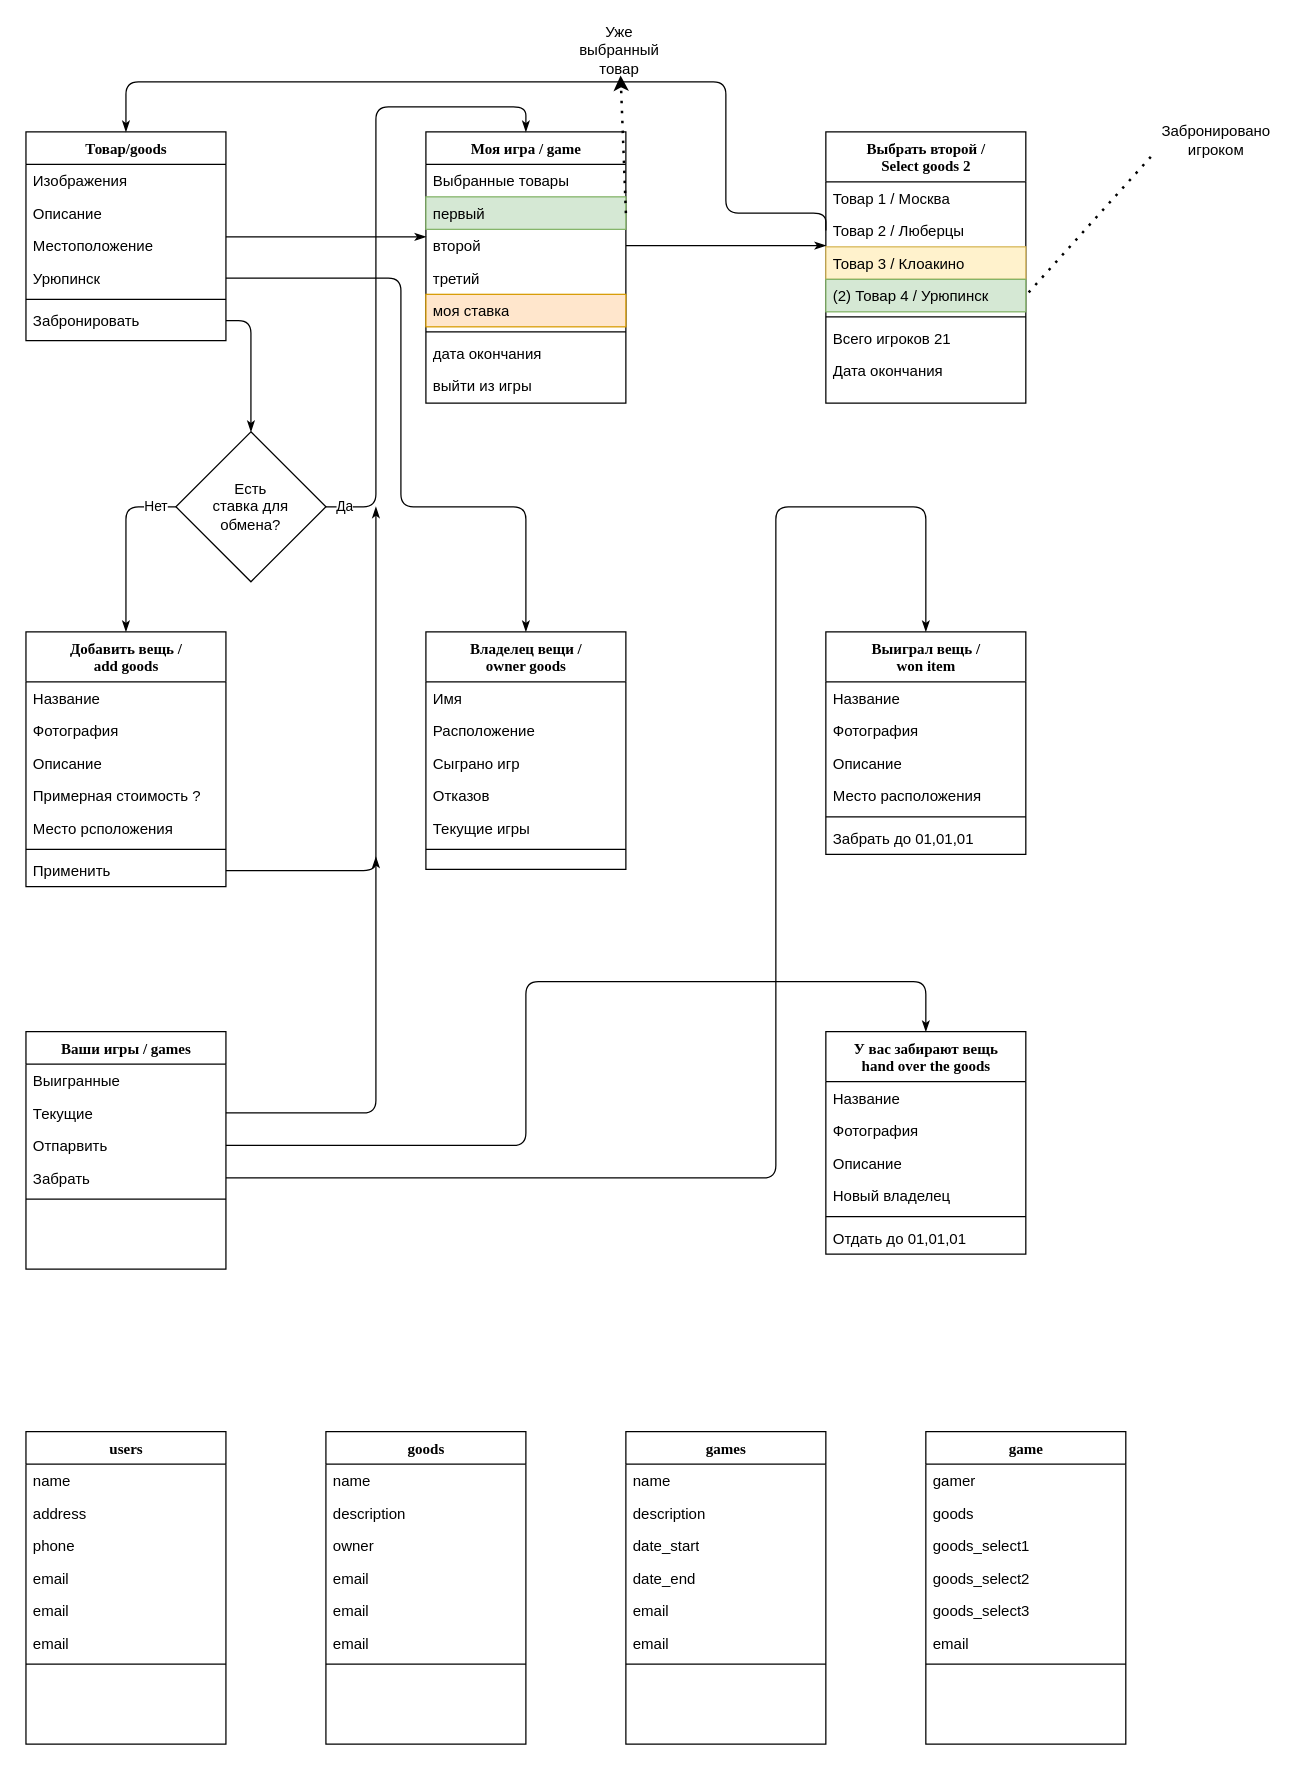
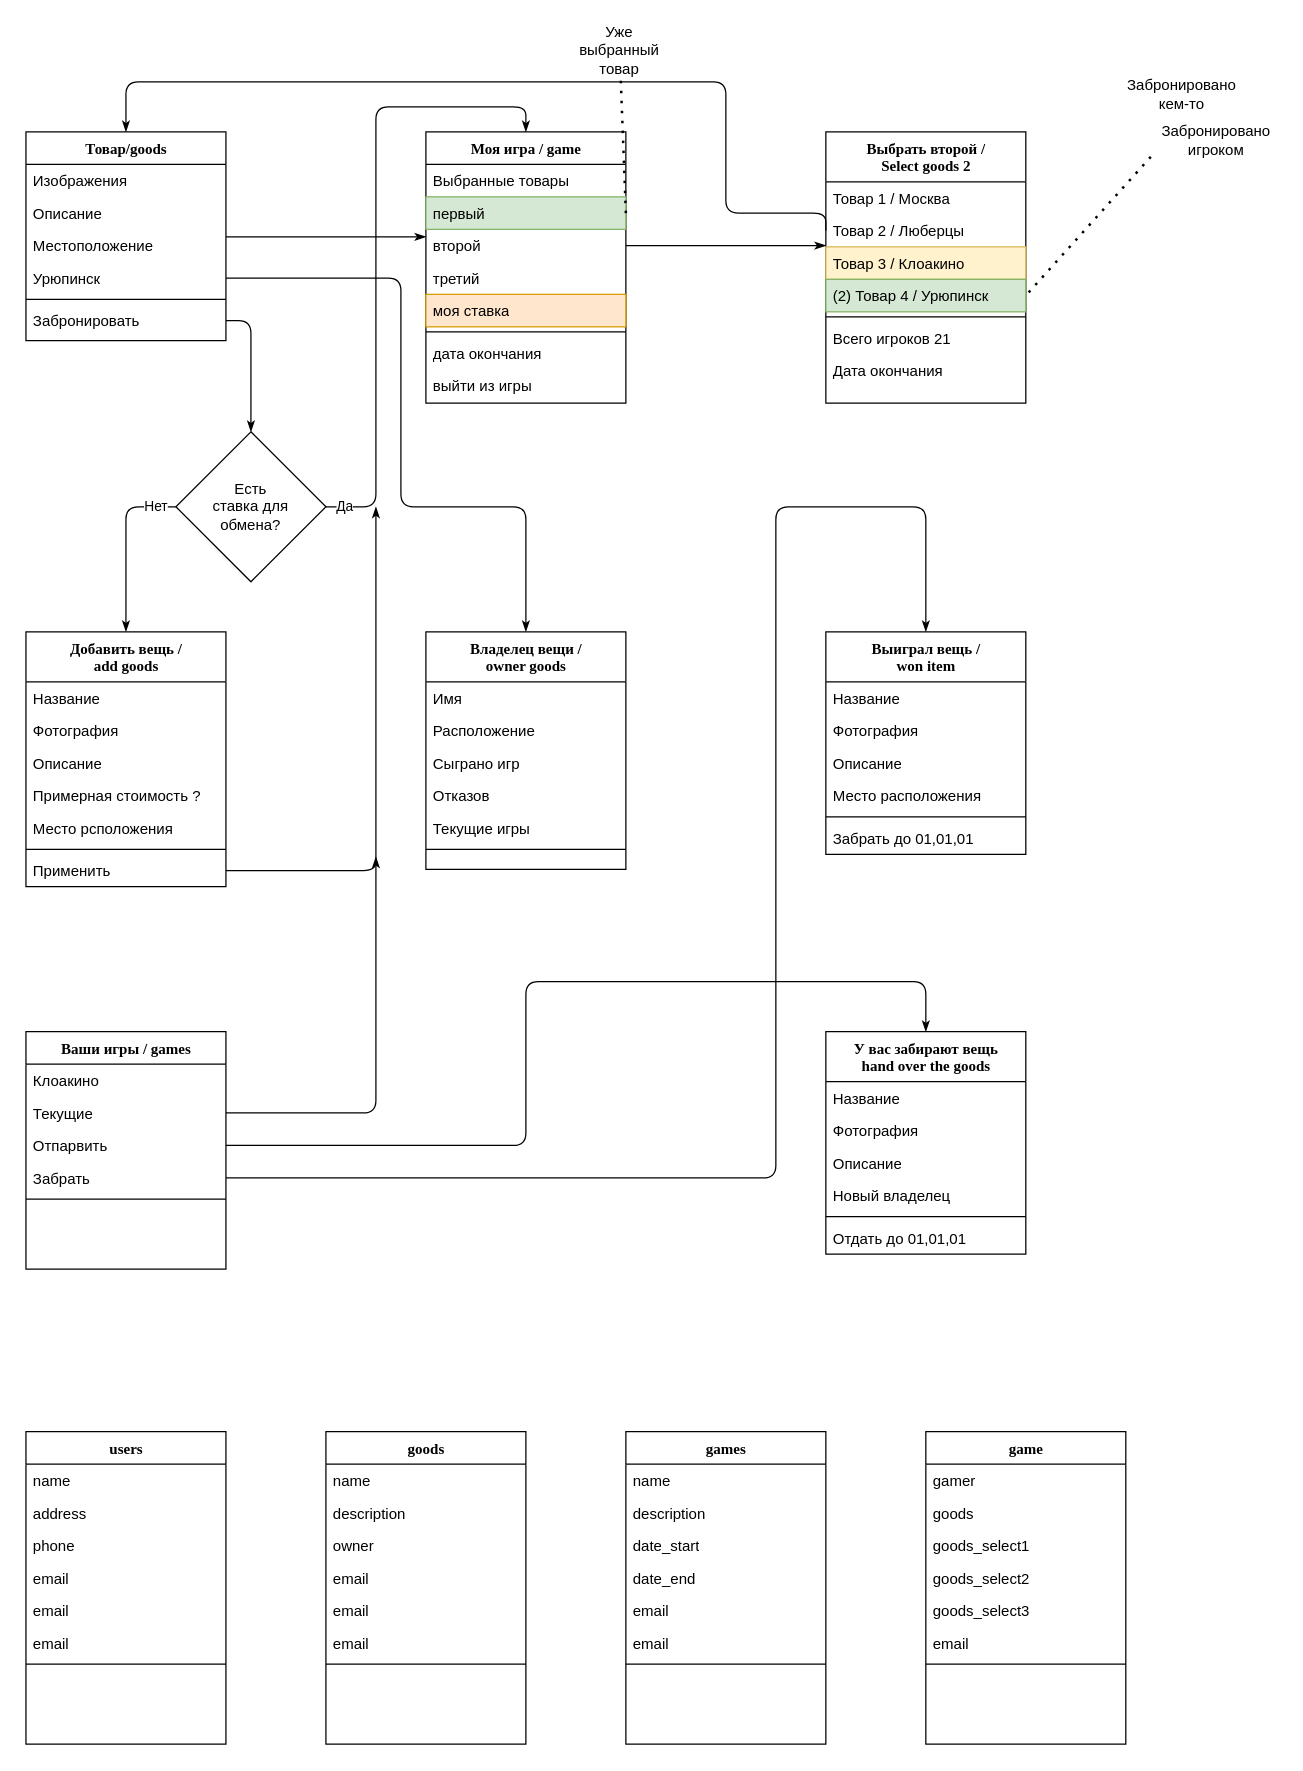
(621, 88) -> (621, 83)
none -> (1182, 94)
(75, 1082) -> (67, 1082)
